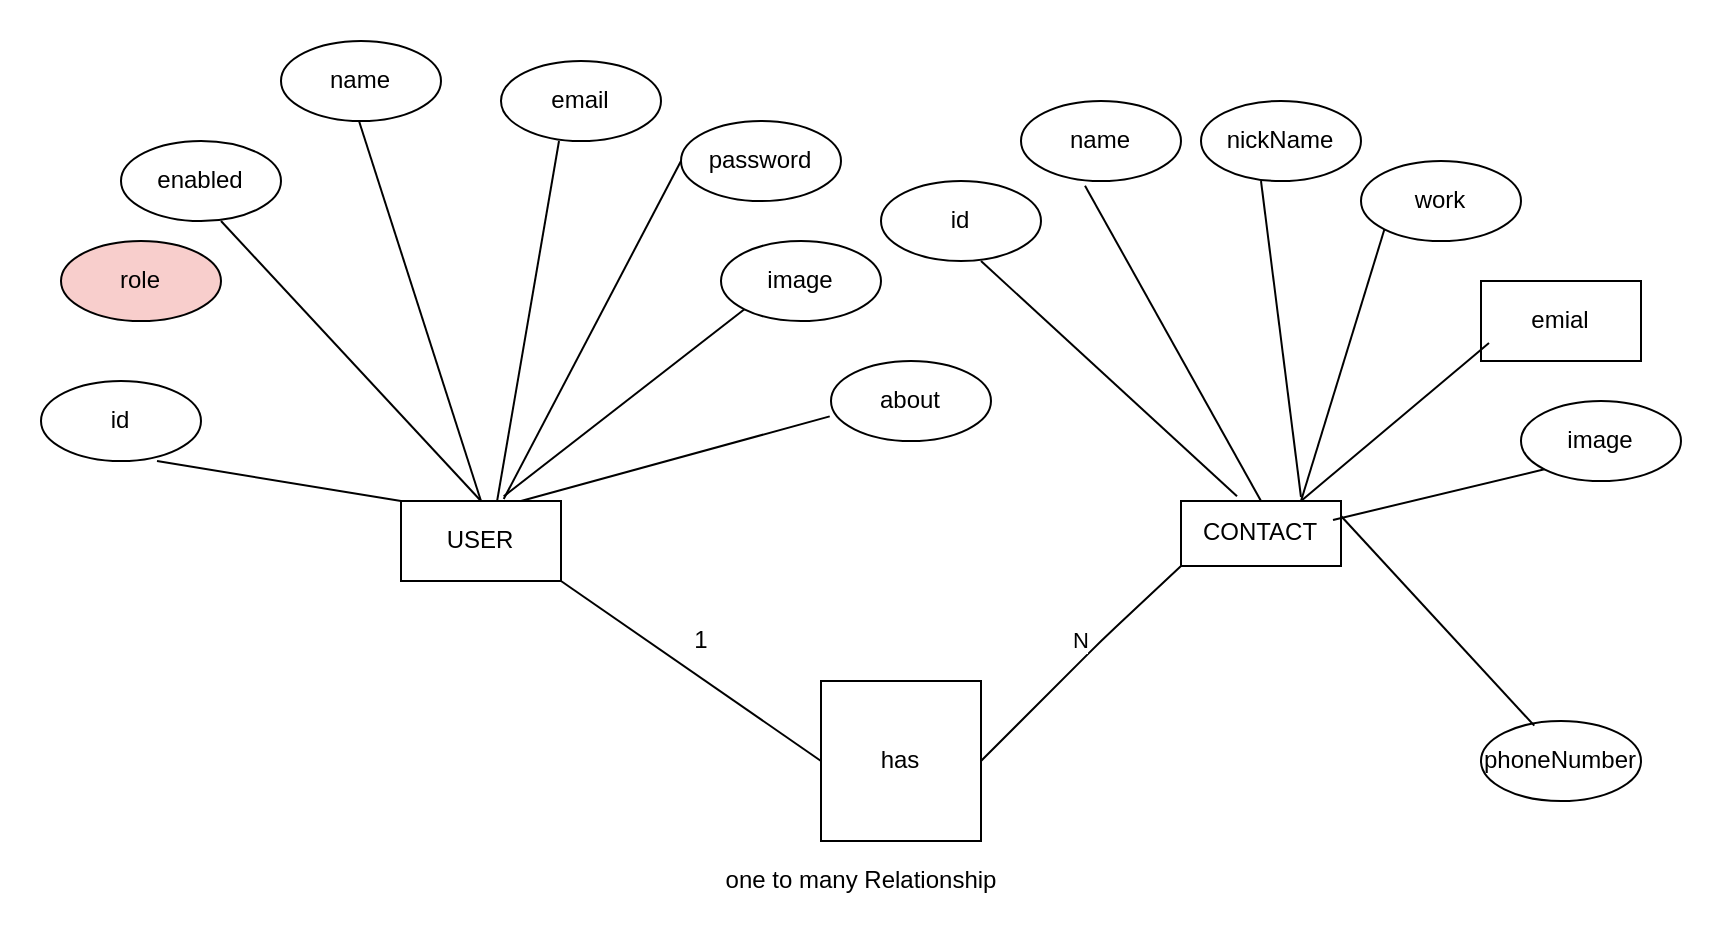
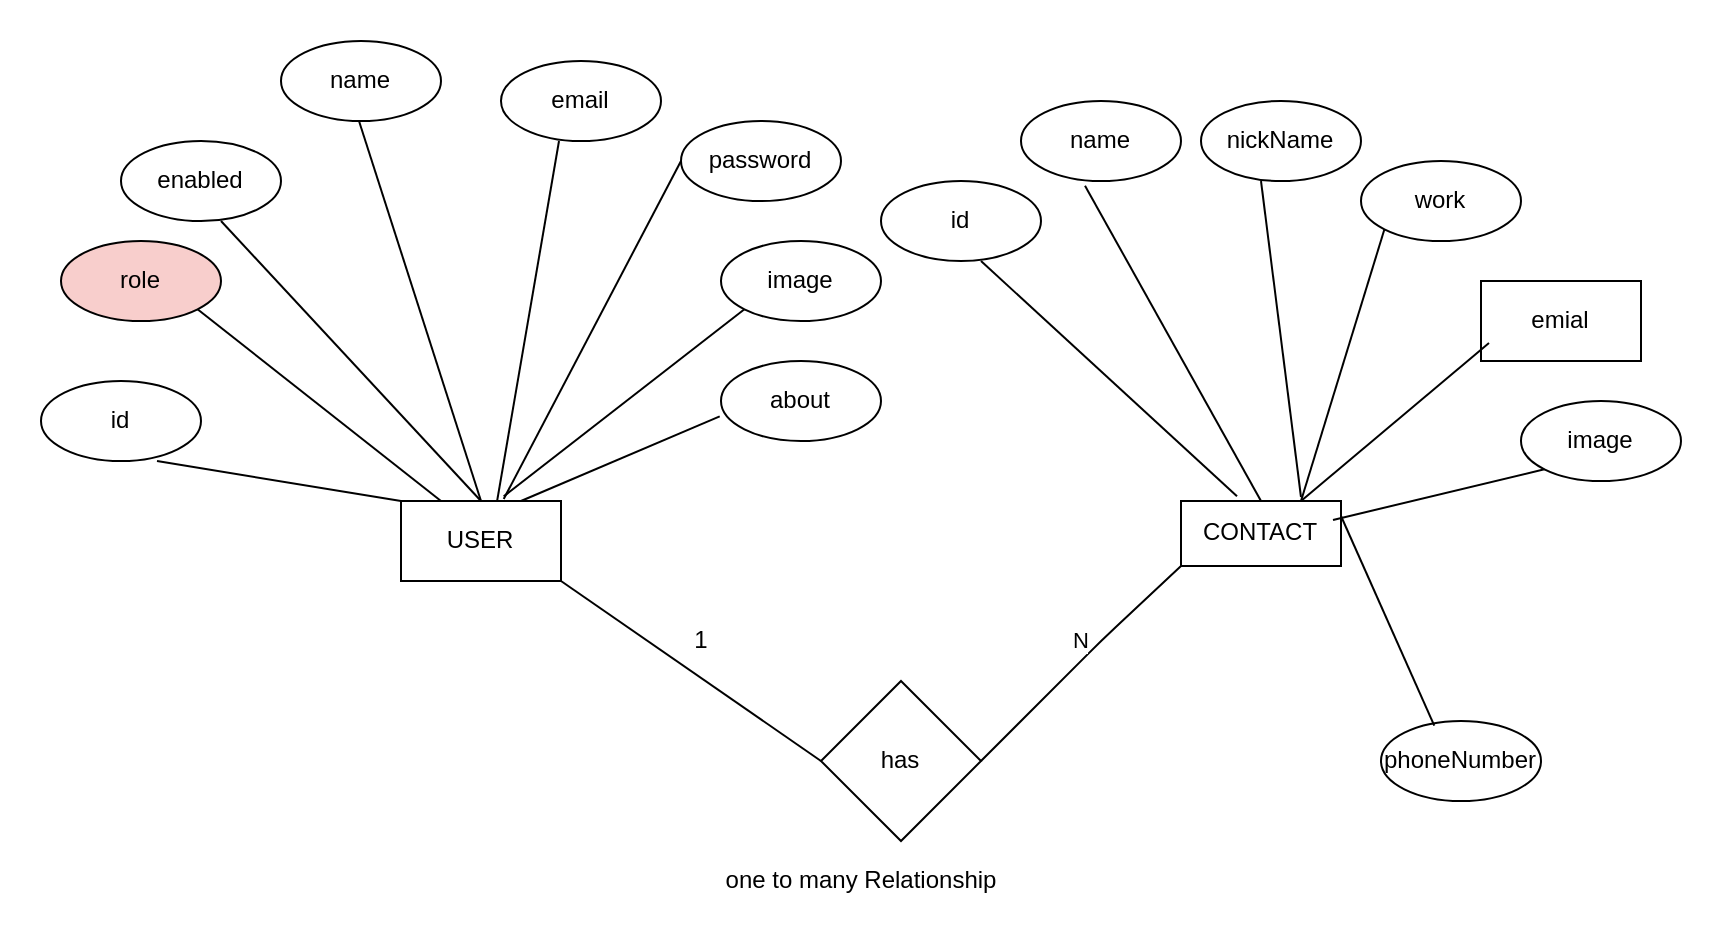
(911, 401) -> (801, 401)
none -> (320, 405)
(901, 761) -> (901, 761)
(1561, 761) -> (1461, 761)
